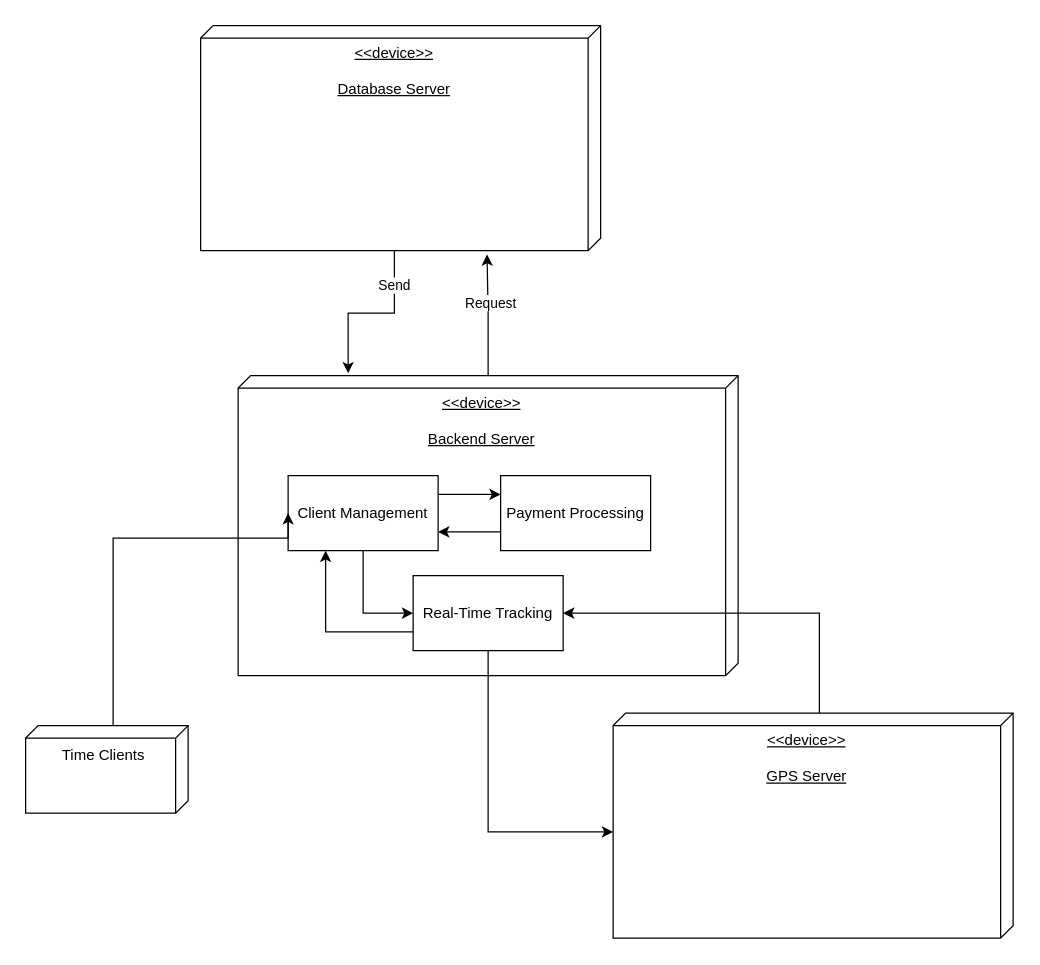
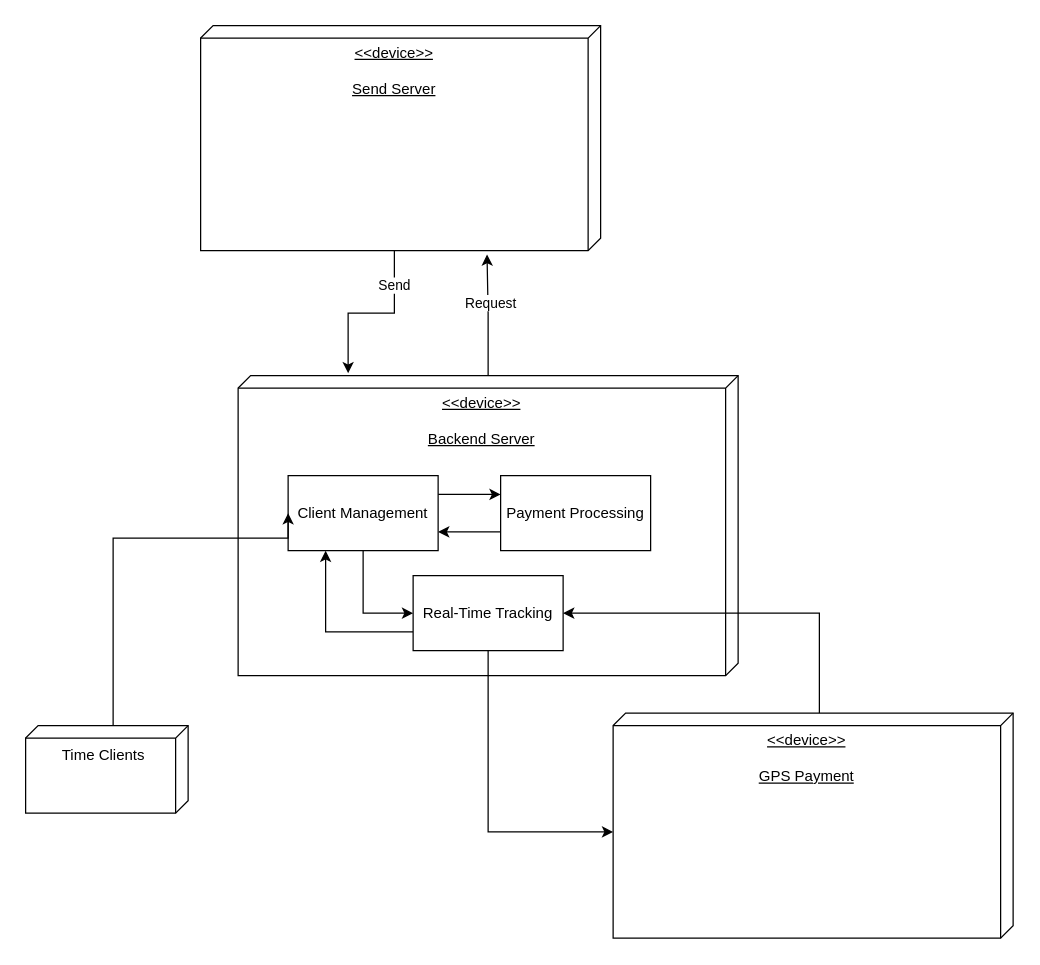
(394, 62) -> (394, 62)
(807, 750) -> (807, 750)
